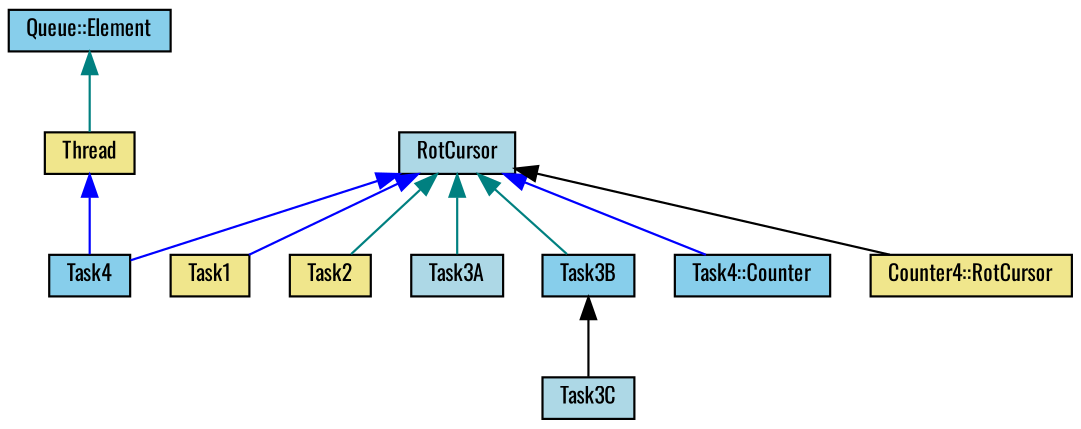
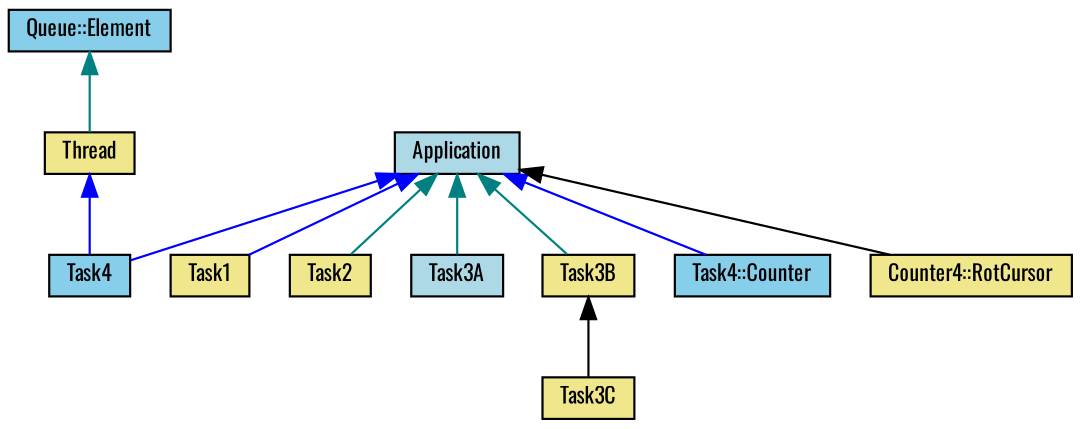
(457, 153) -> (457, 153)
(588, 276) -> (588, 276)
(588, 398) -> (588, 398)
